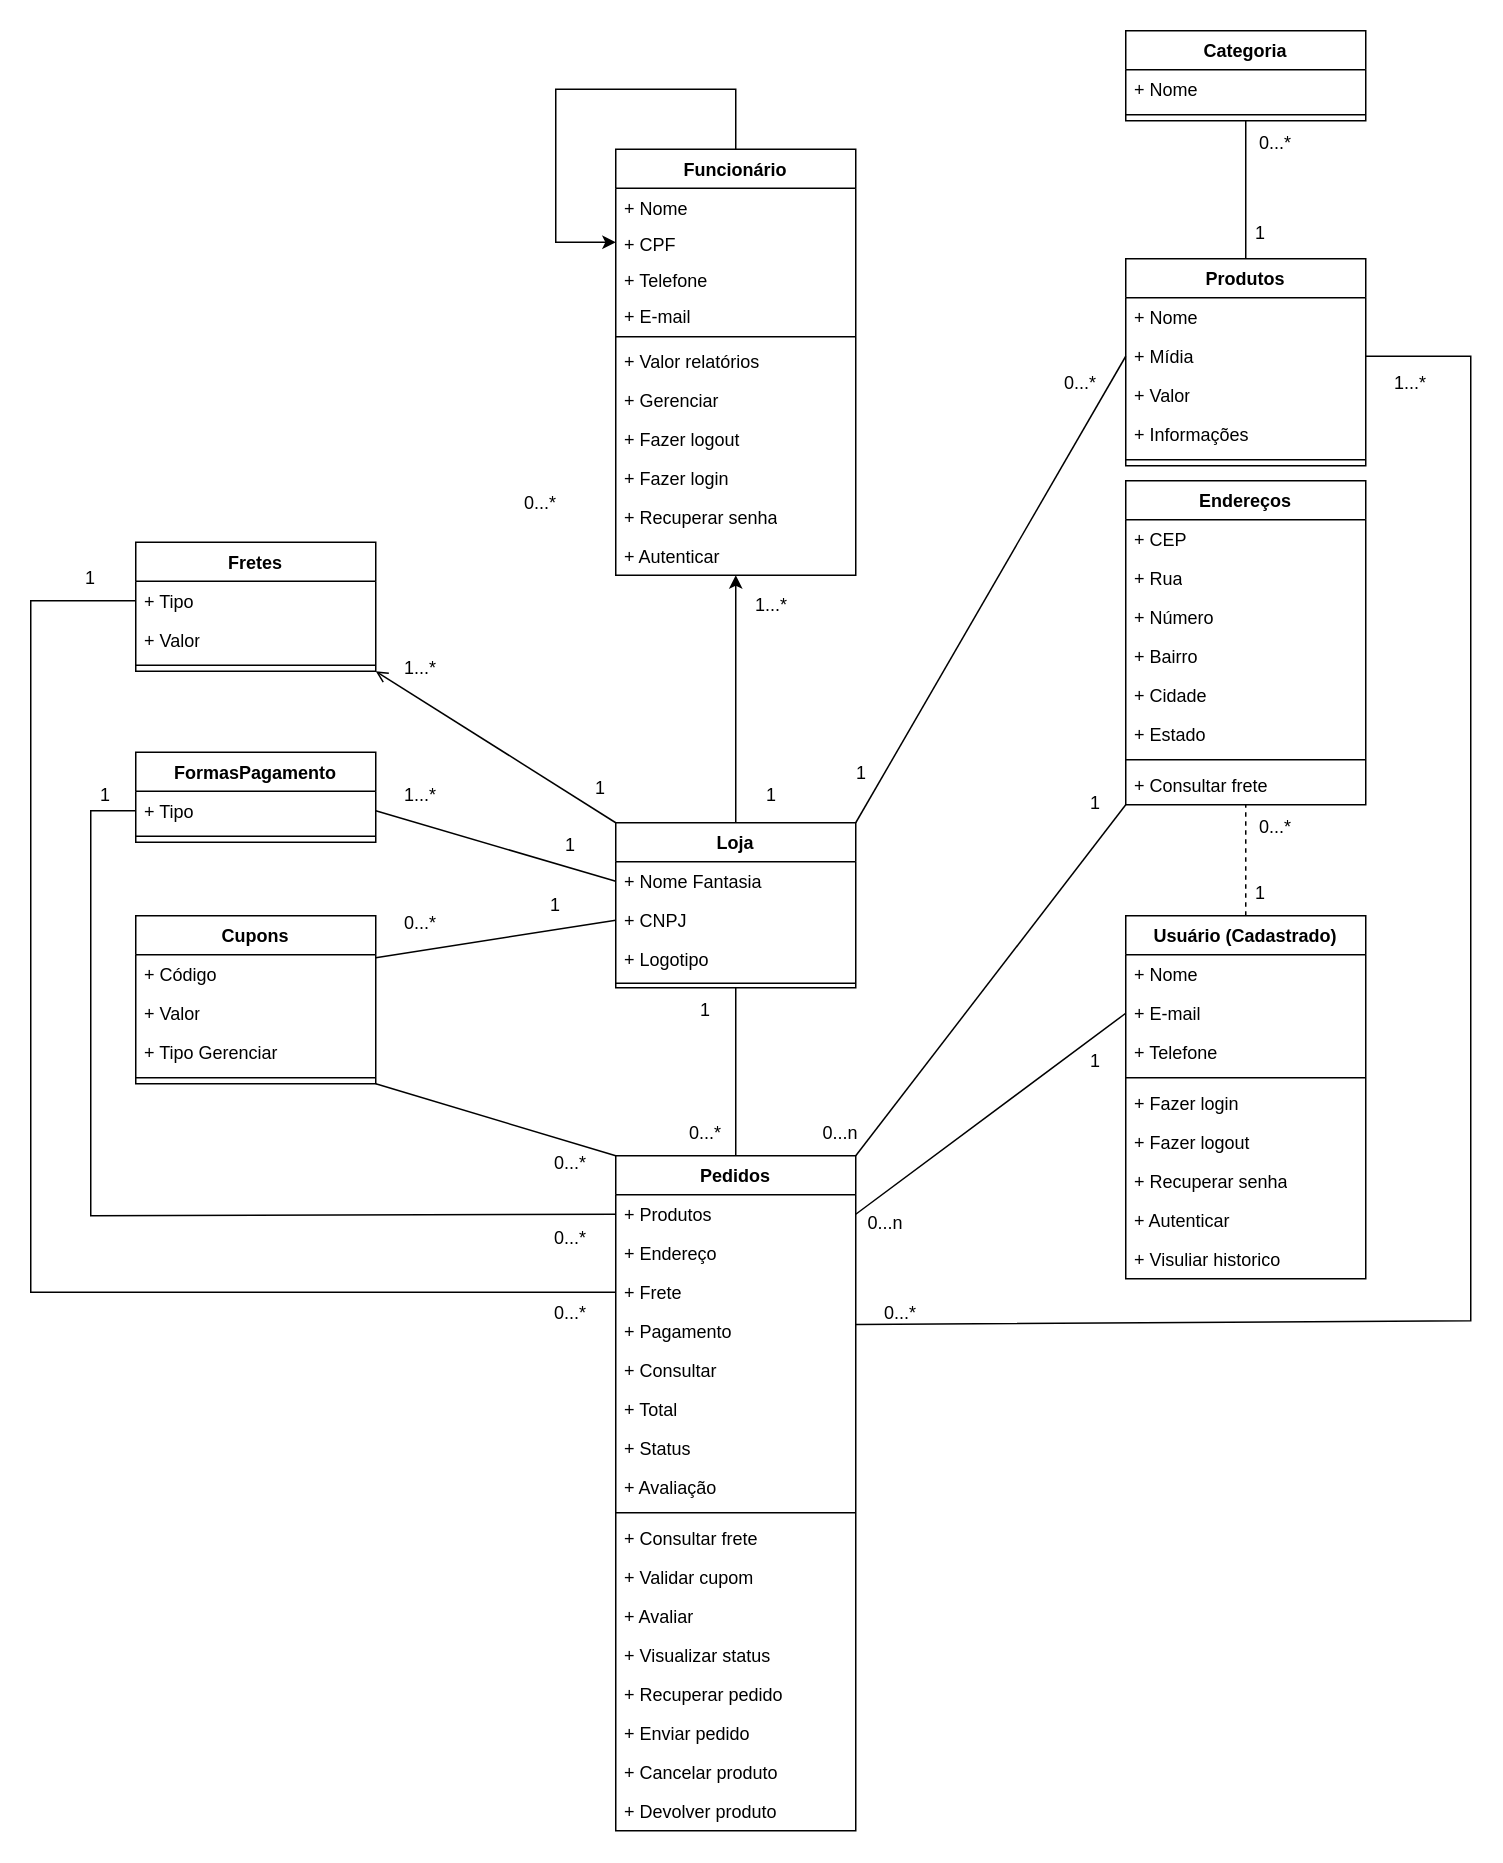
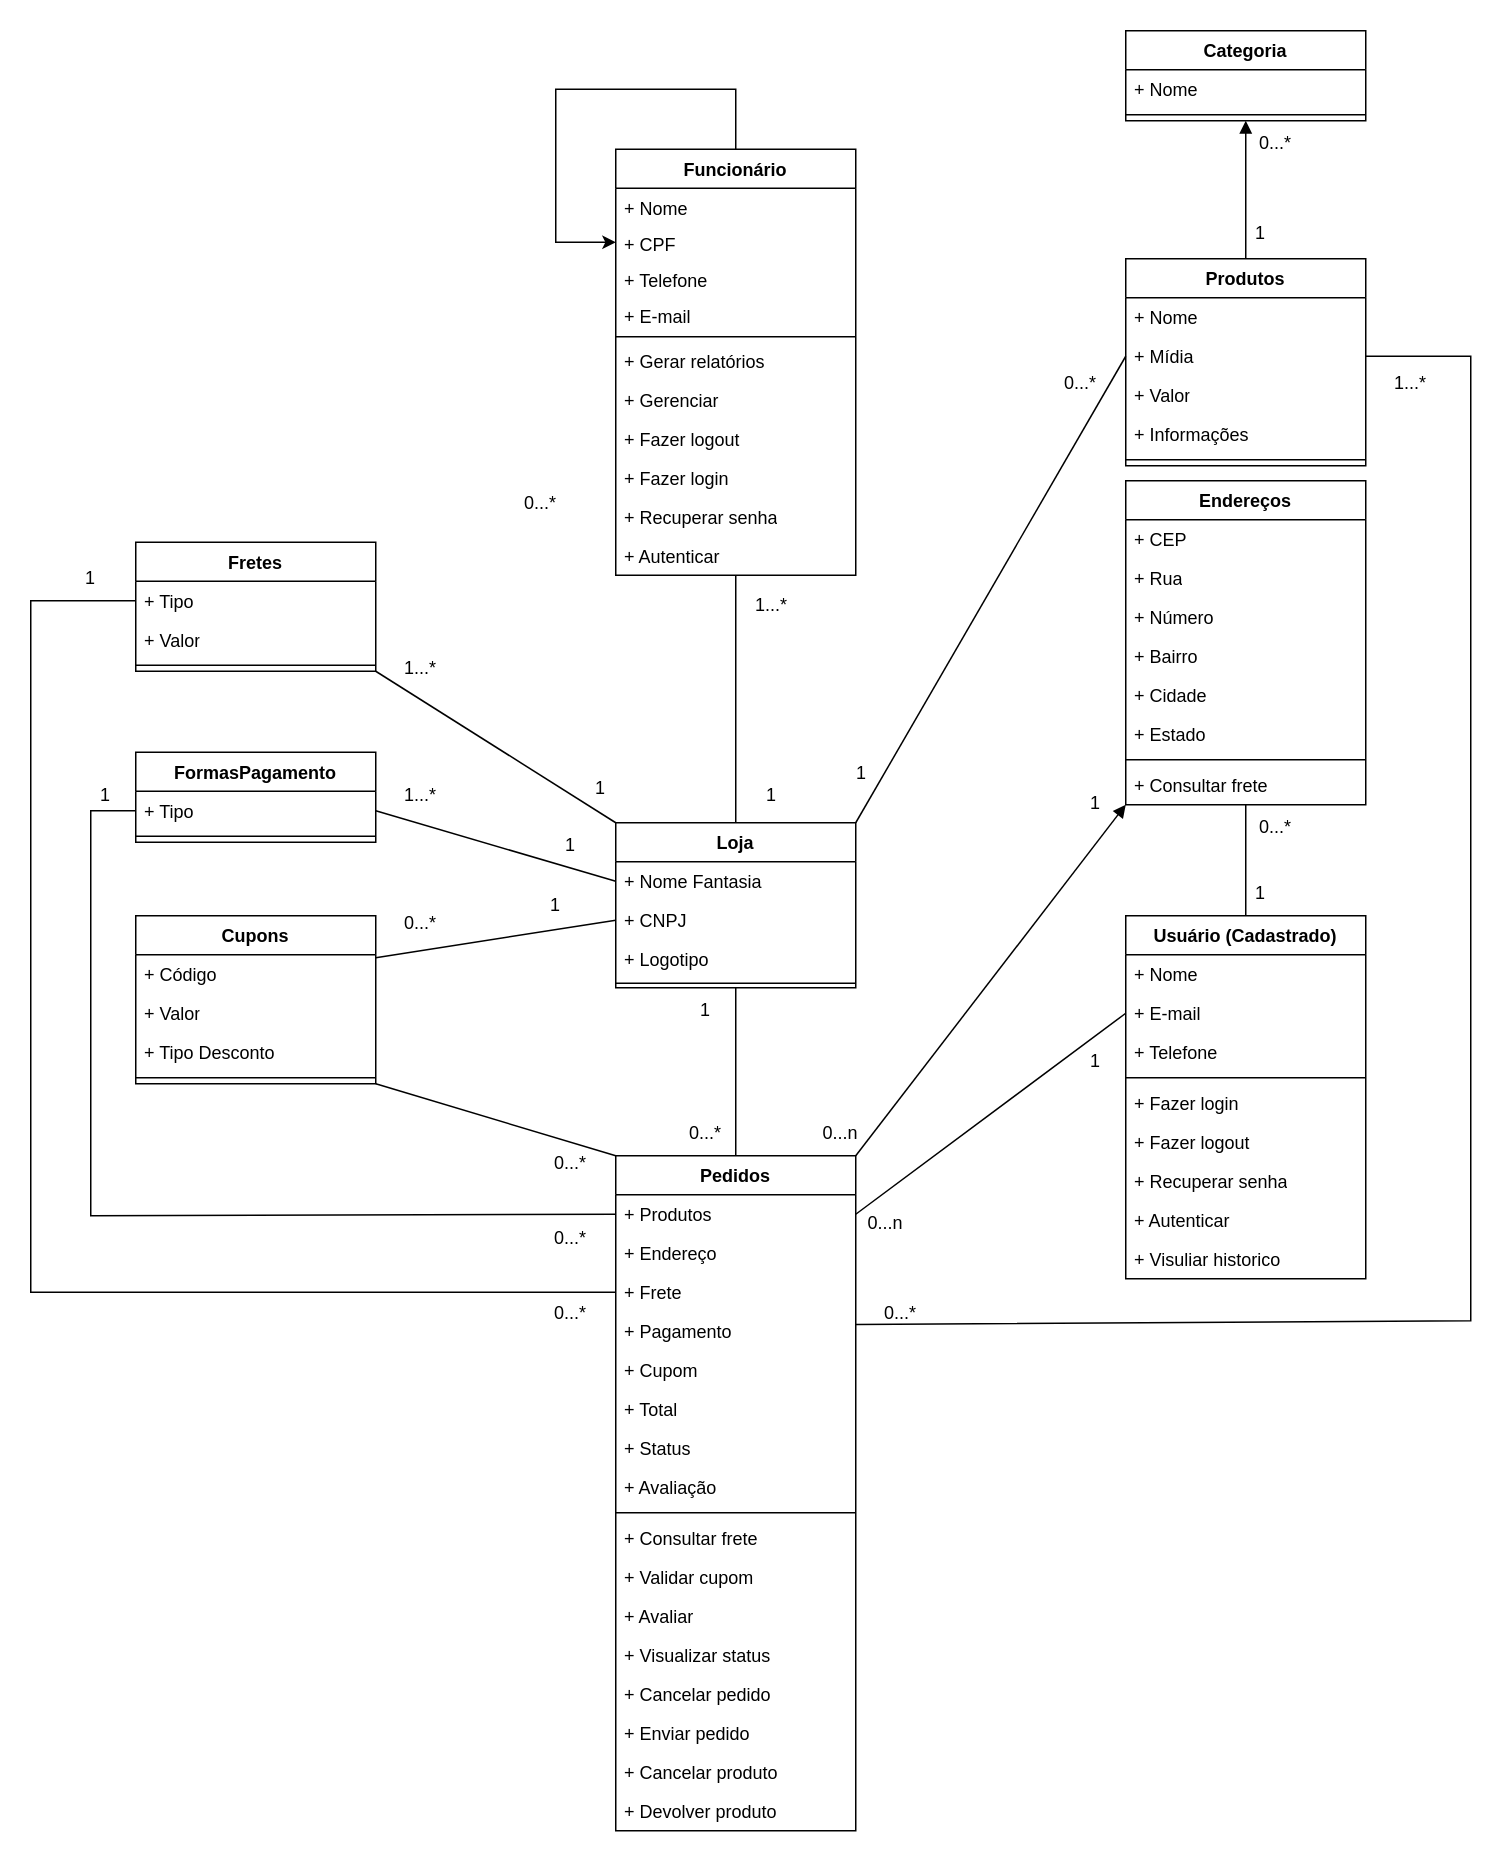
(1246, 129) -> (1246, 134)
(704, 363) -> (706, 363)
(736, 587) -> (736, 583)
(381, 675) -> (381, 674)
(1120, 812) -> (1118, 815)
(1246, 860) -> (1246, 860)
(216, 1054) -> (213, 1054)
(676, 1372) -> (658, 1372)
(708, 1696) -> (701, 1696)
